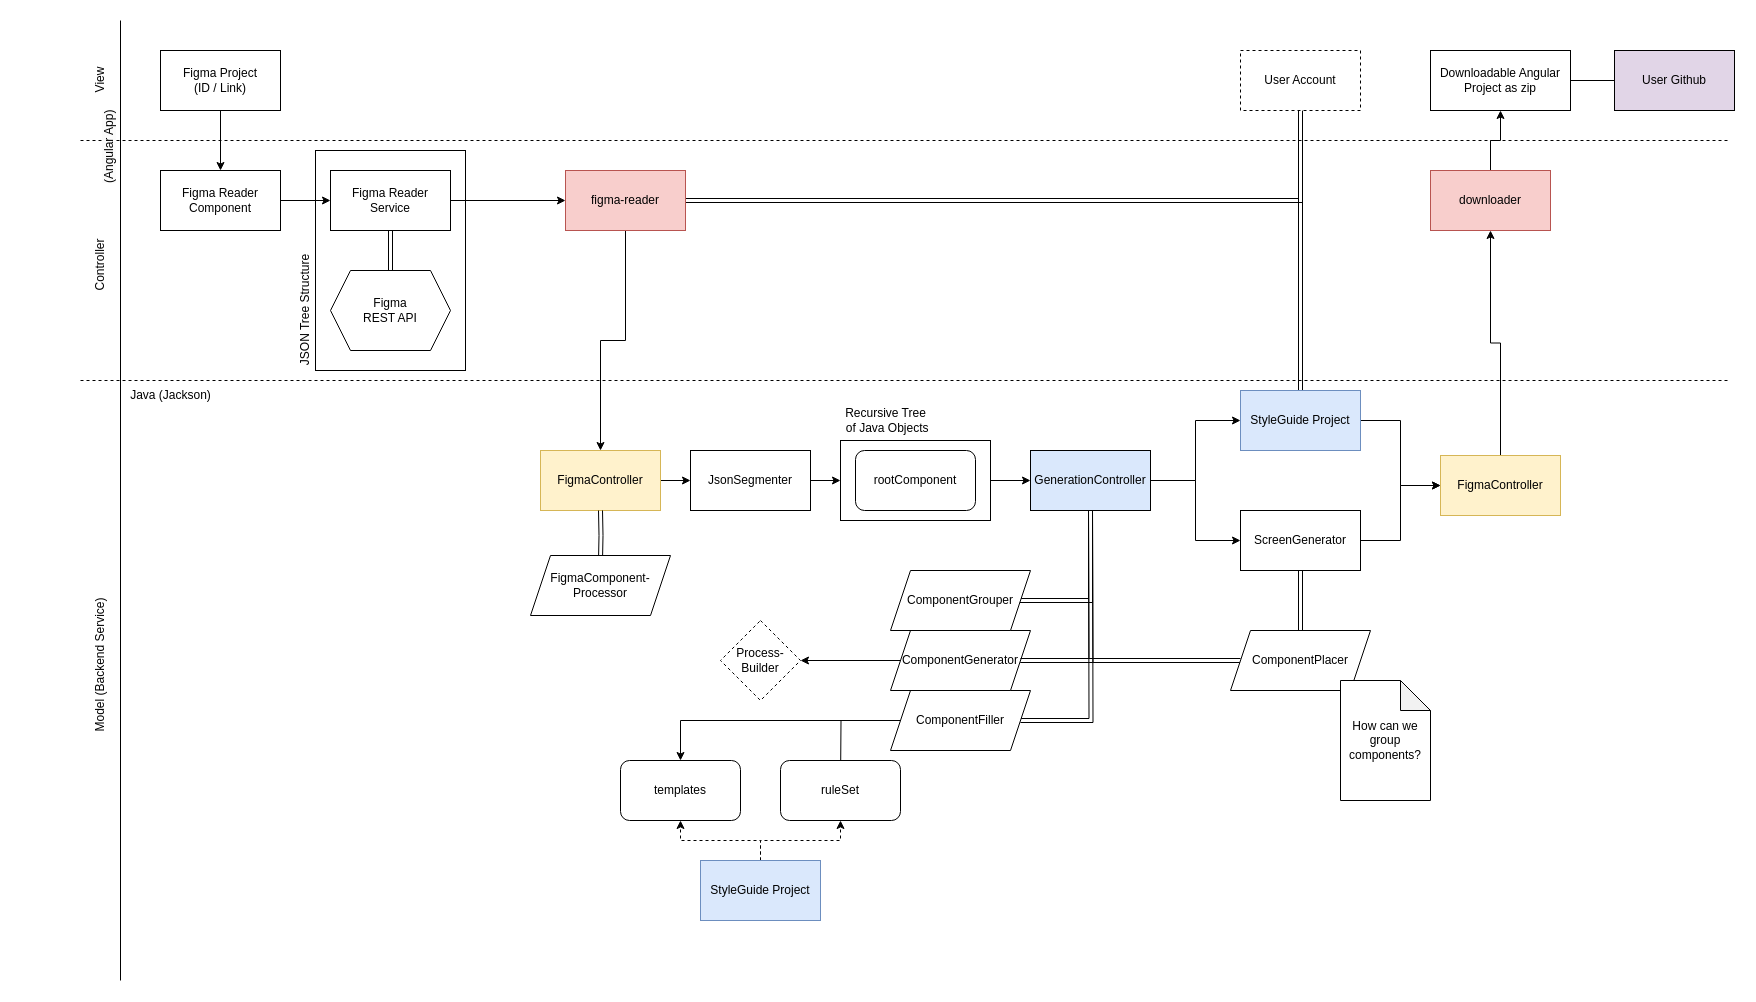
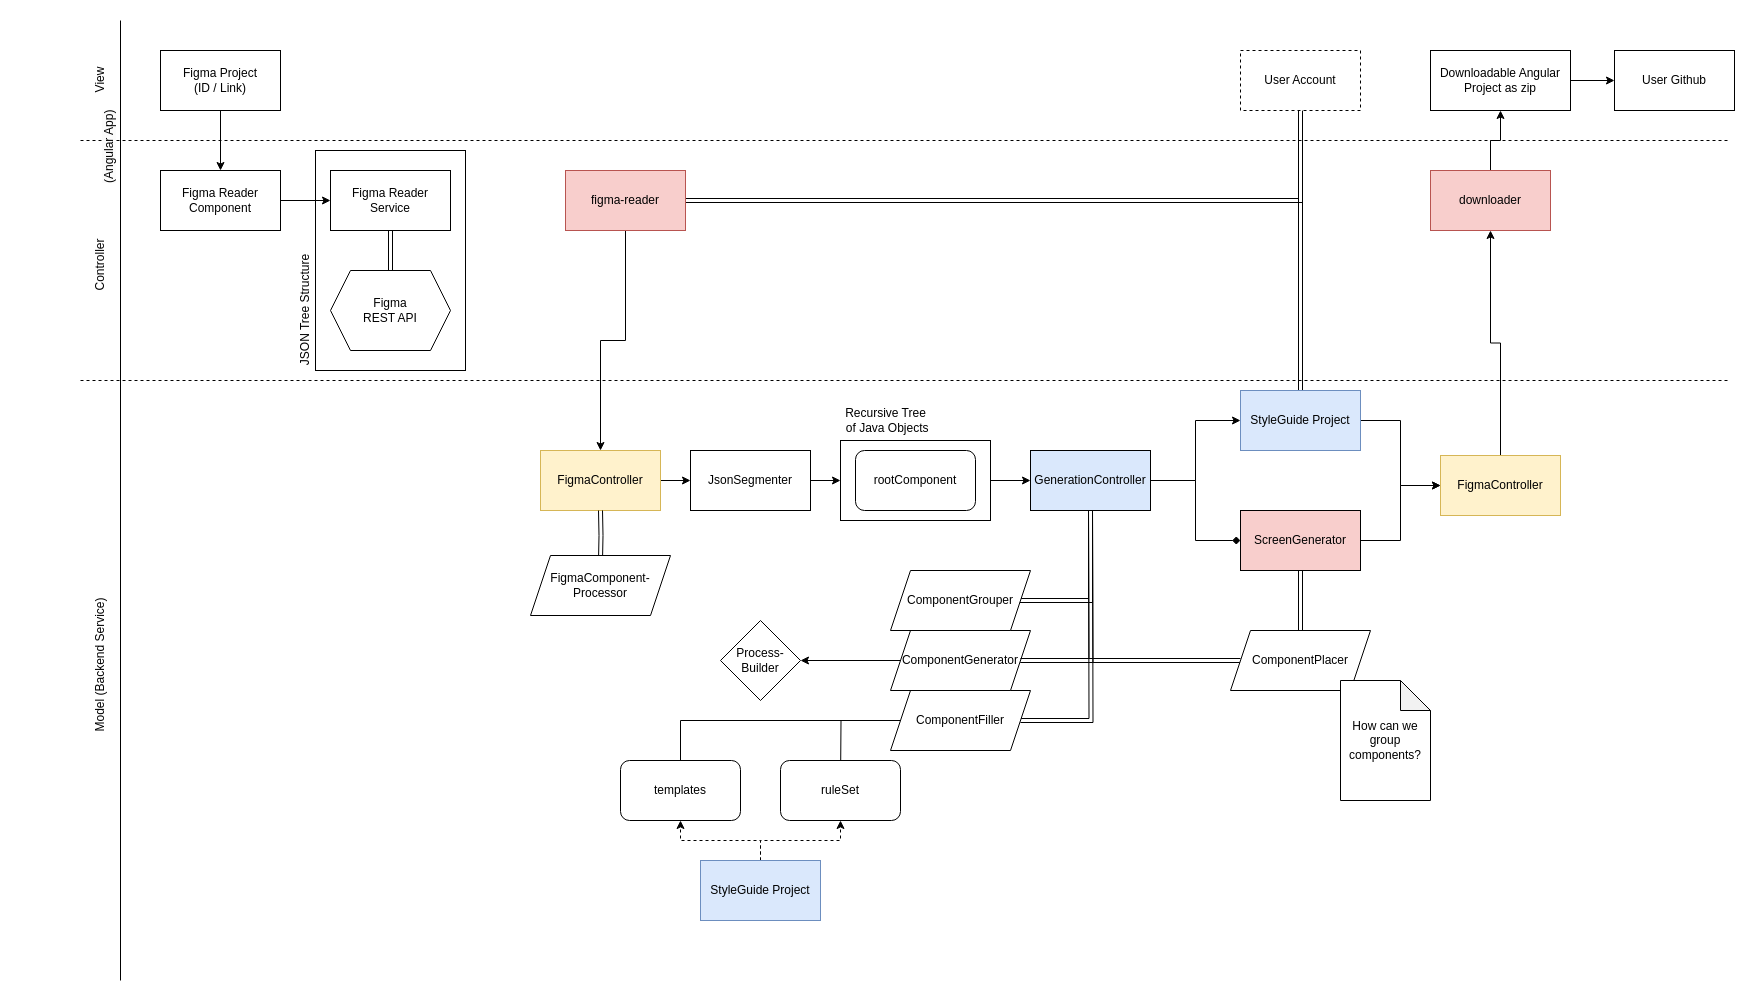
(1609, 81) -> (1606, 81)
(1675, 81) -> (1675, 81)
(505, 201) -> none
(171, 396) -> none
(1232, 541) -> (1232, 541)
(1301, 541) -> (1301, 541)
(761, 661) -> (761, 661)
(681, 752) -> (681, 755)
